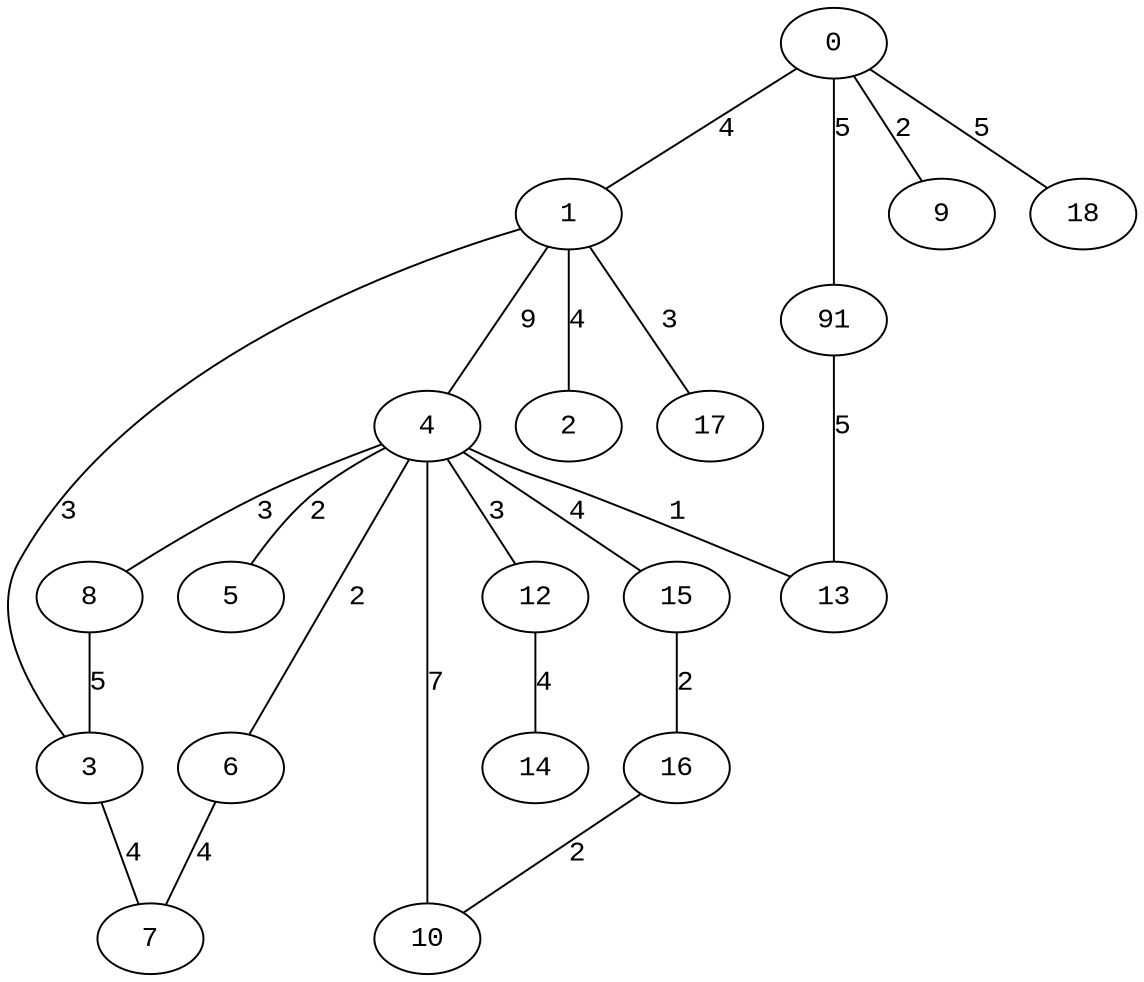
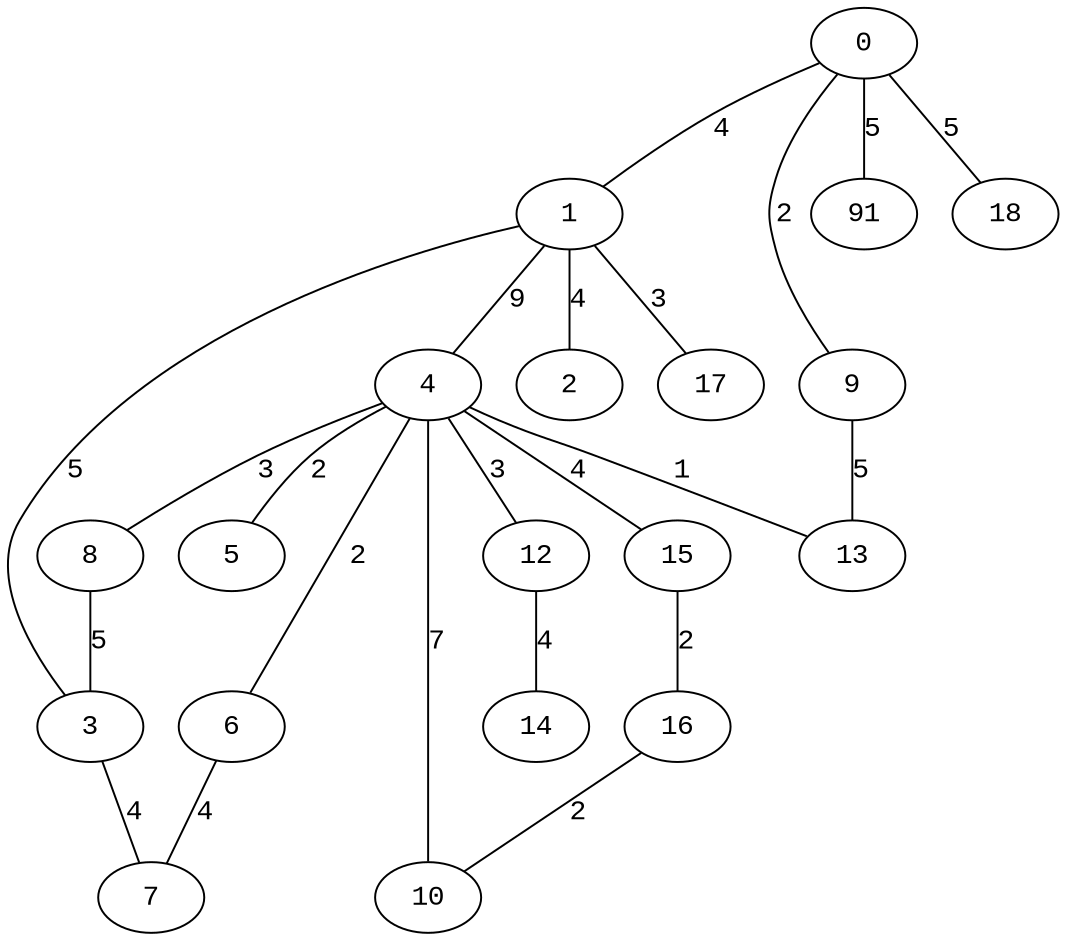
(834, 458) -> (852, 470)
(69, 512) -> (76, 470)
